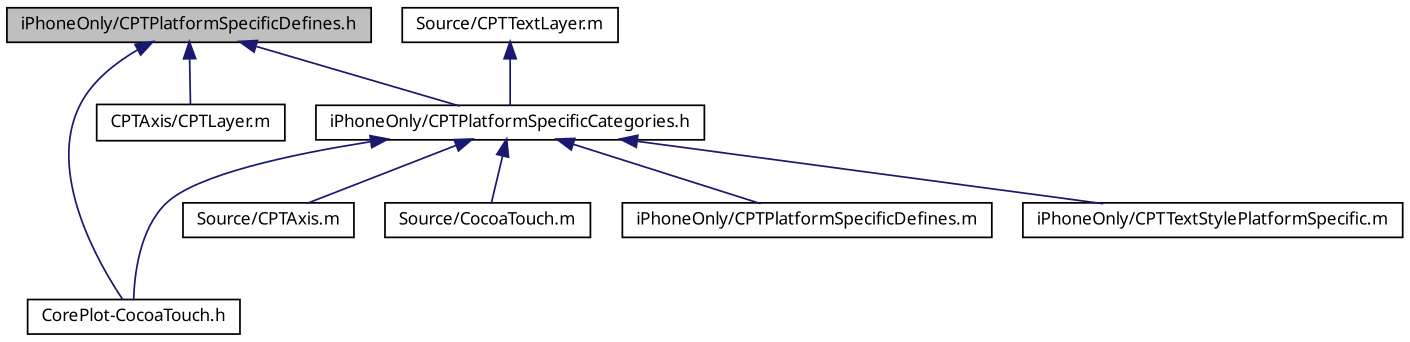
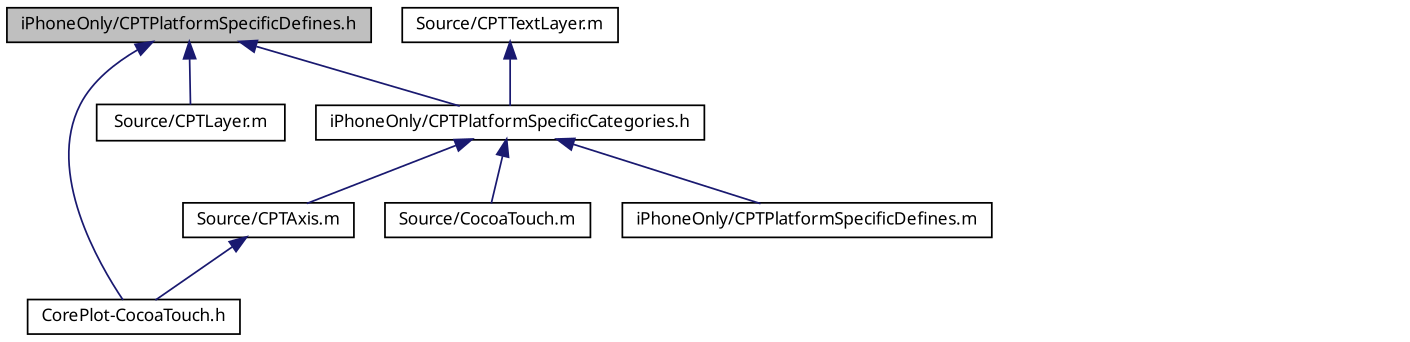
(191, 123) -> (191, 123)
(215, 178) -> (194, 273)
(1213, 220) -> none
